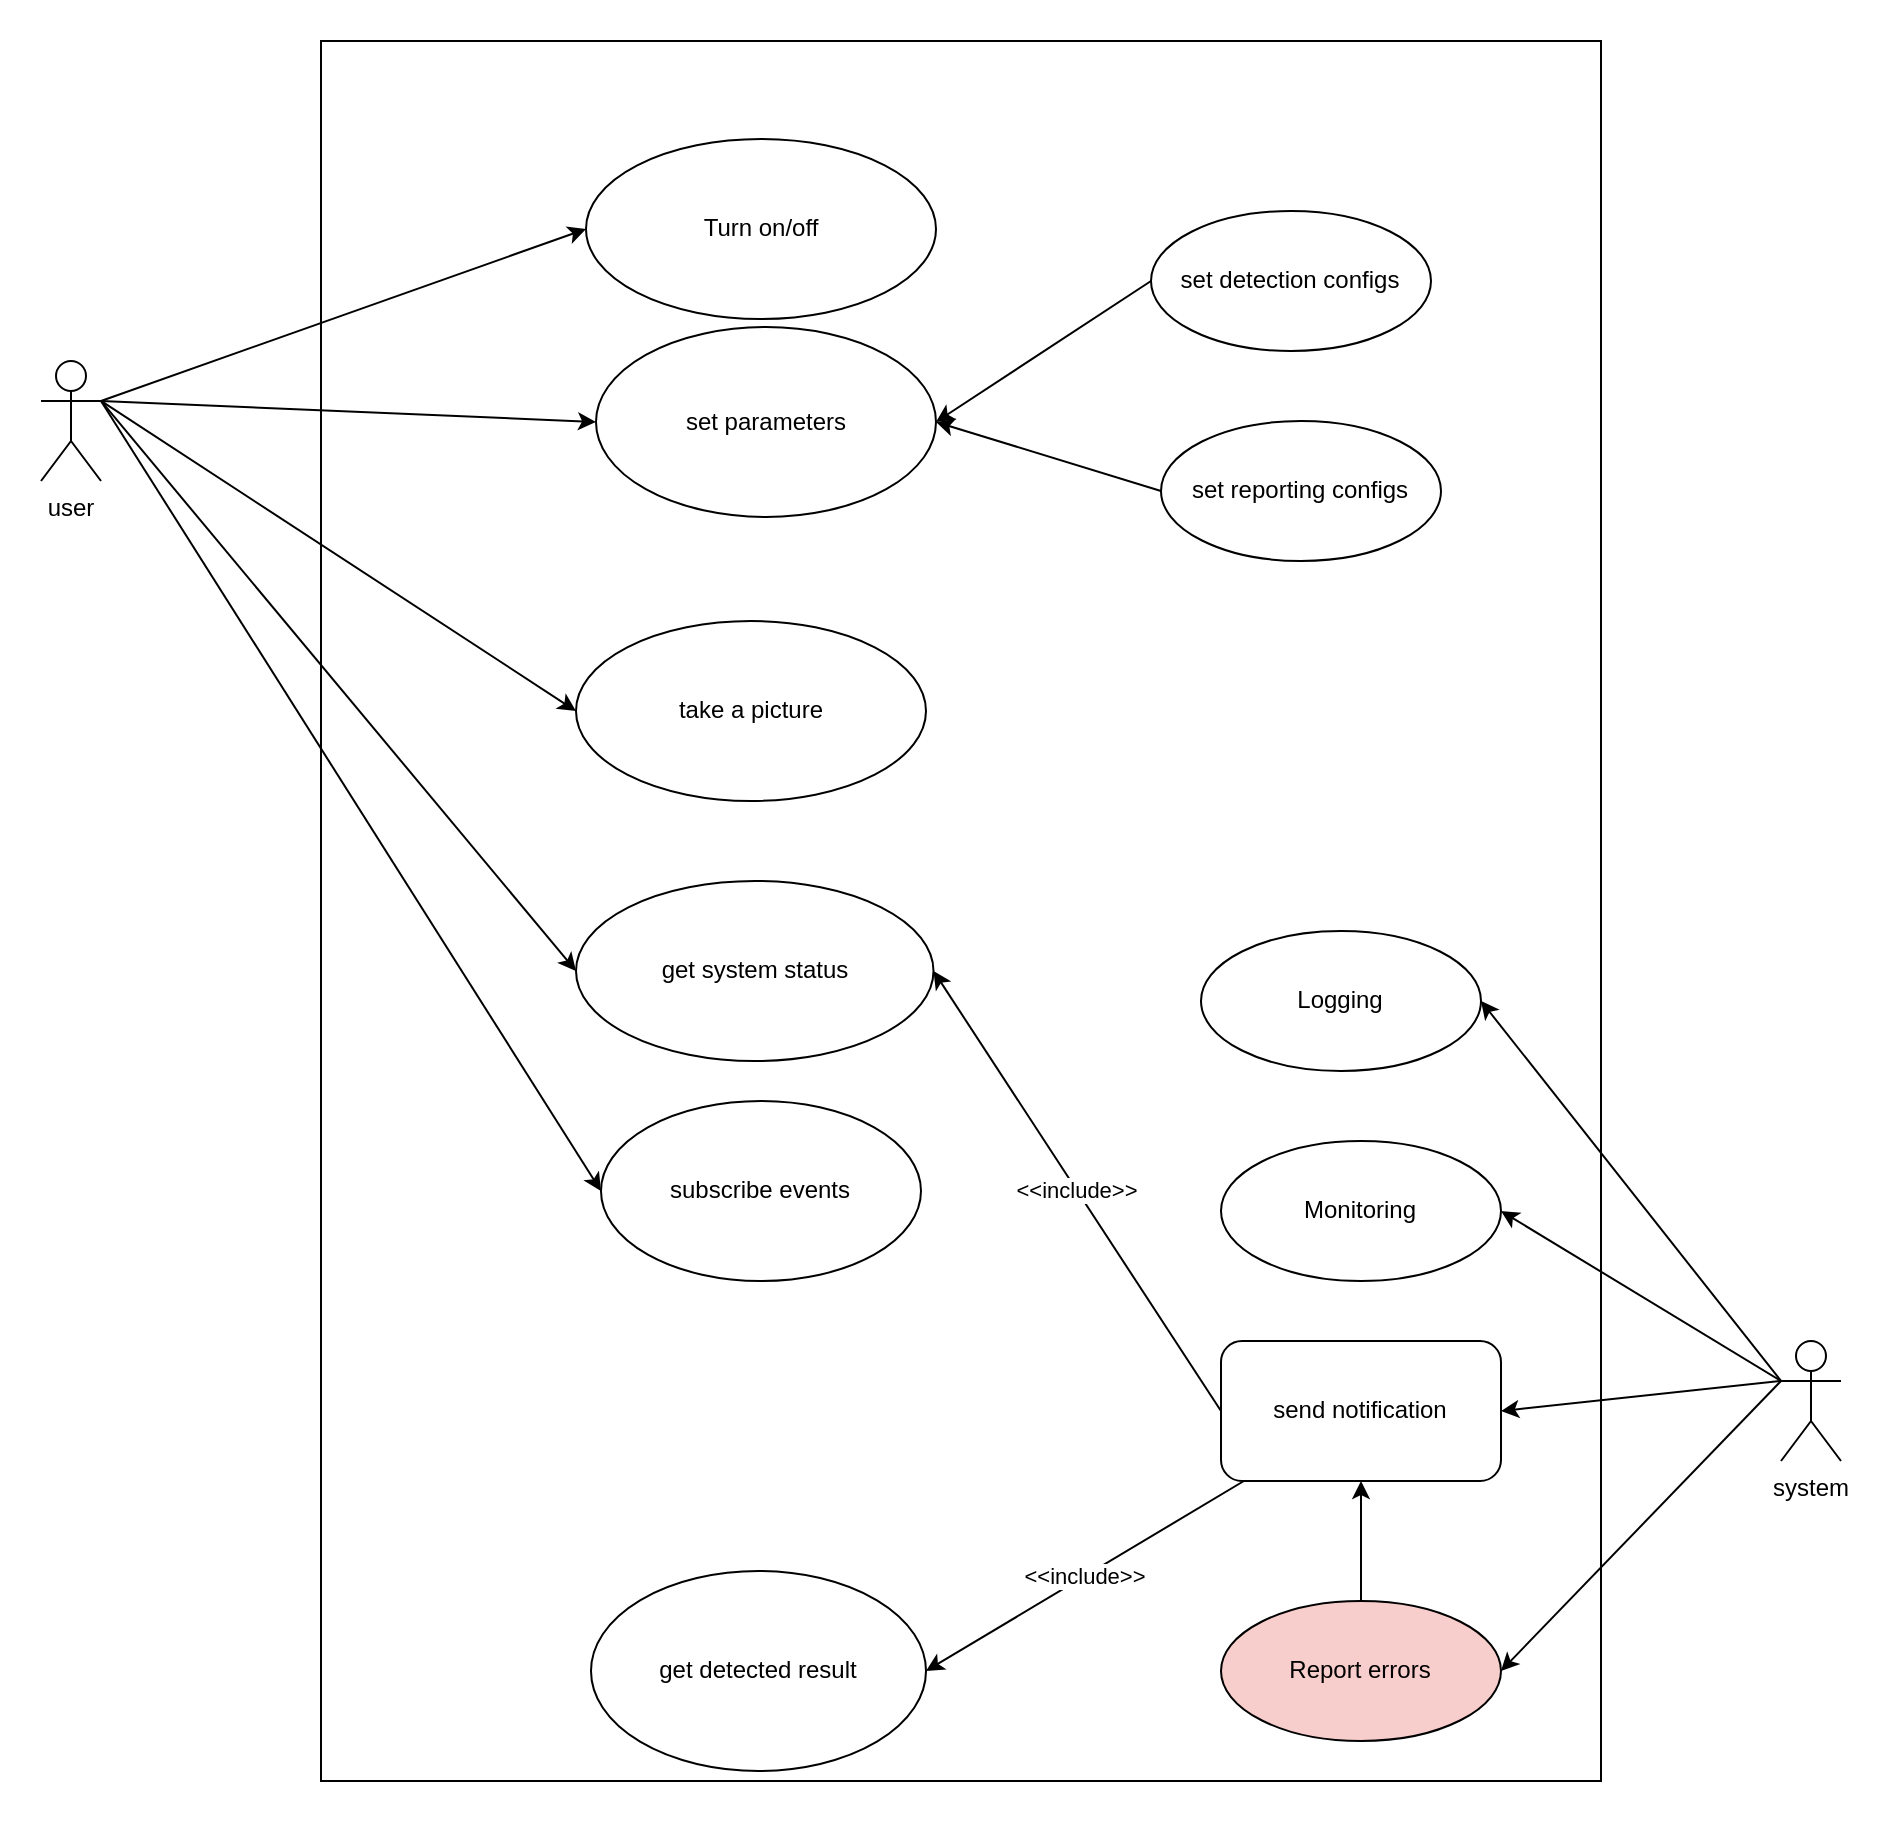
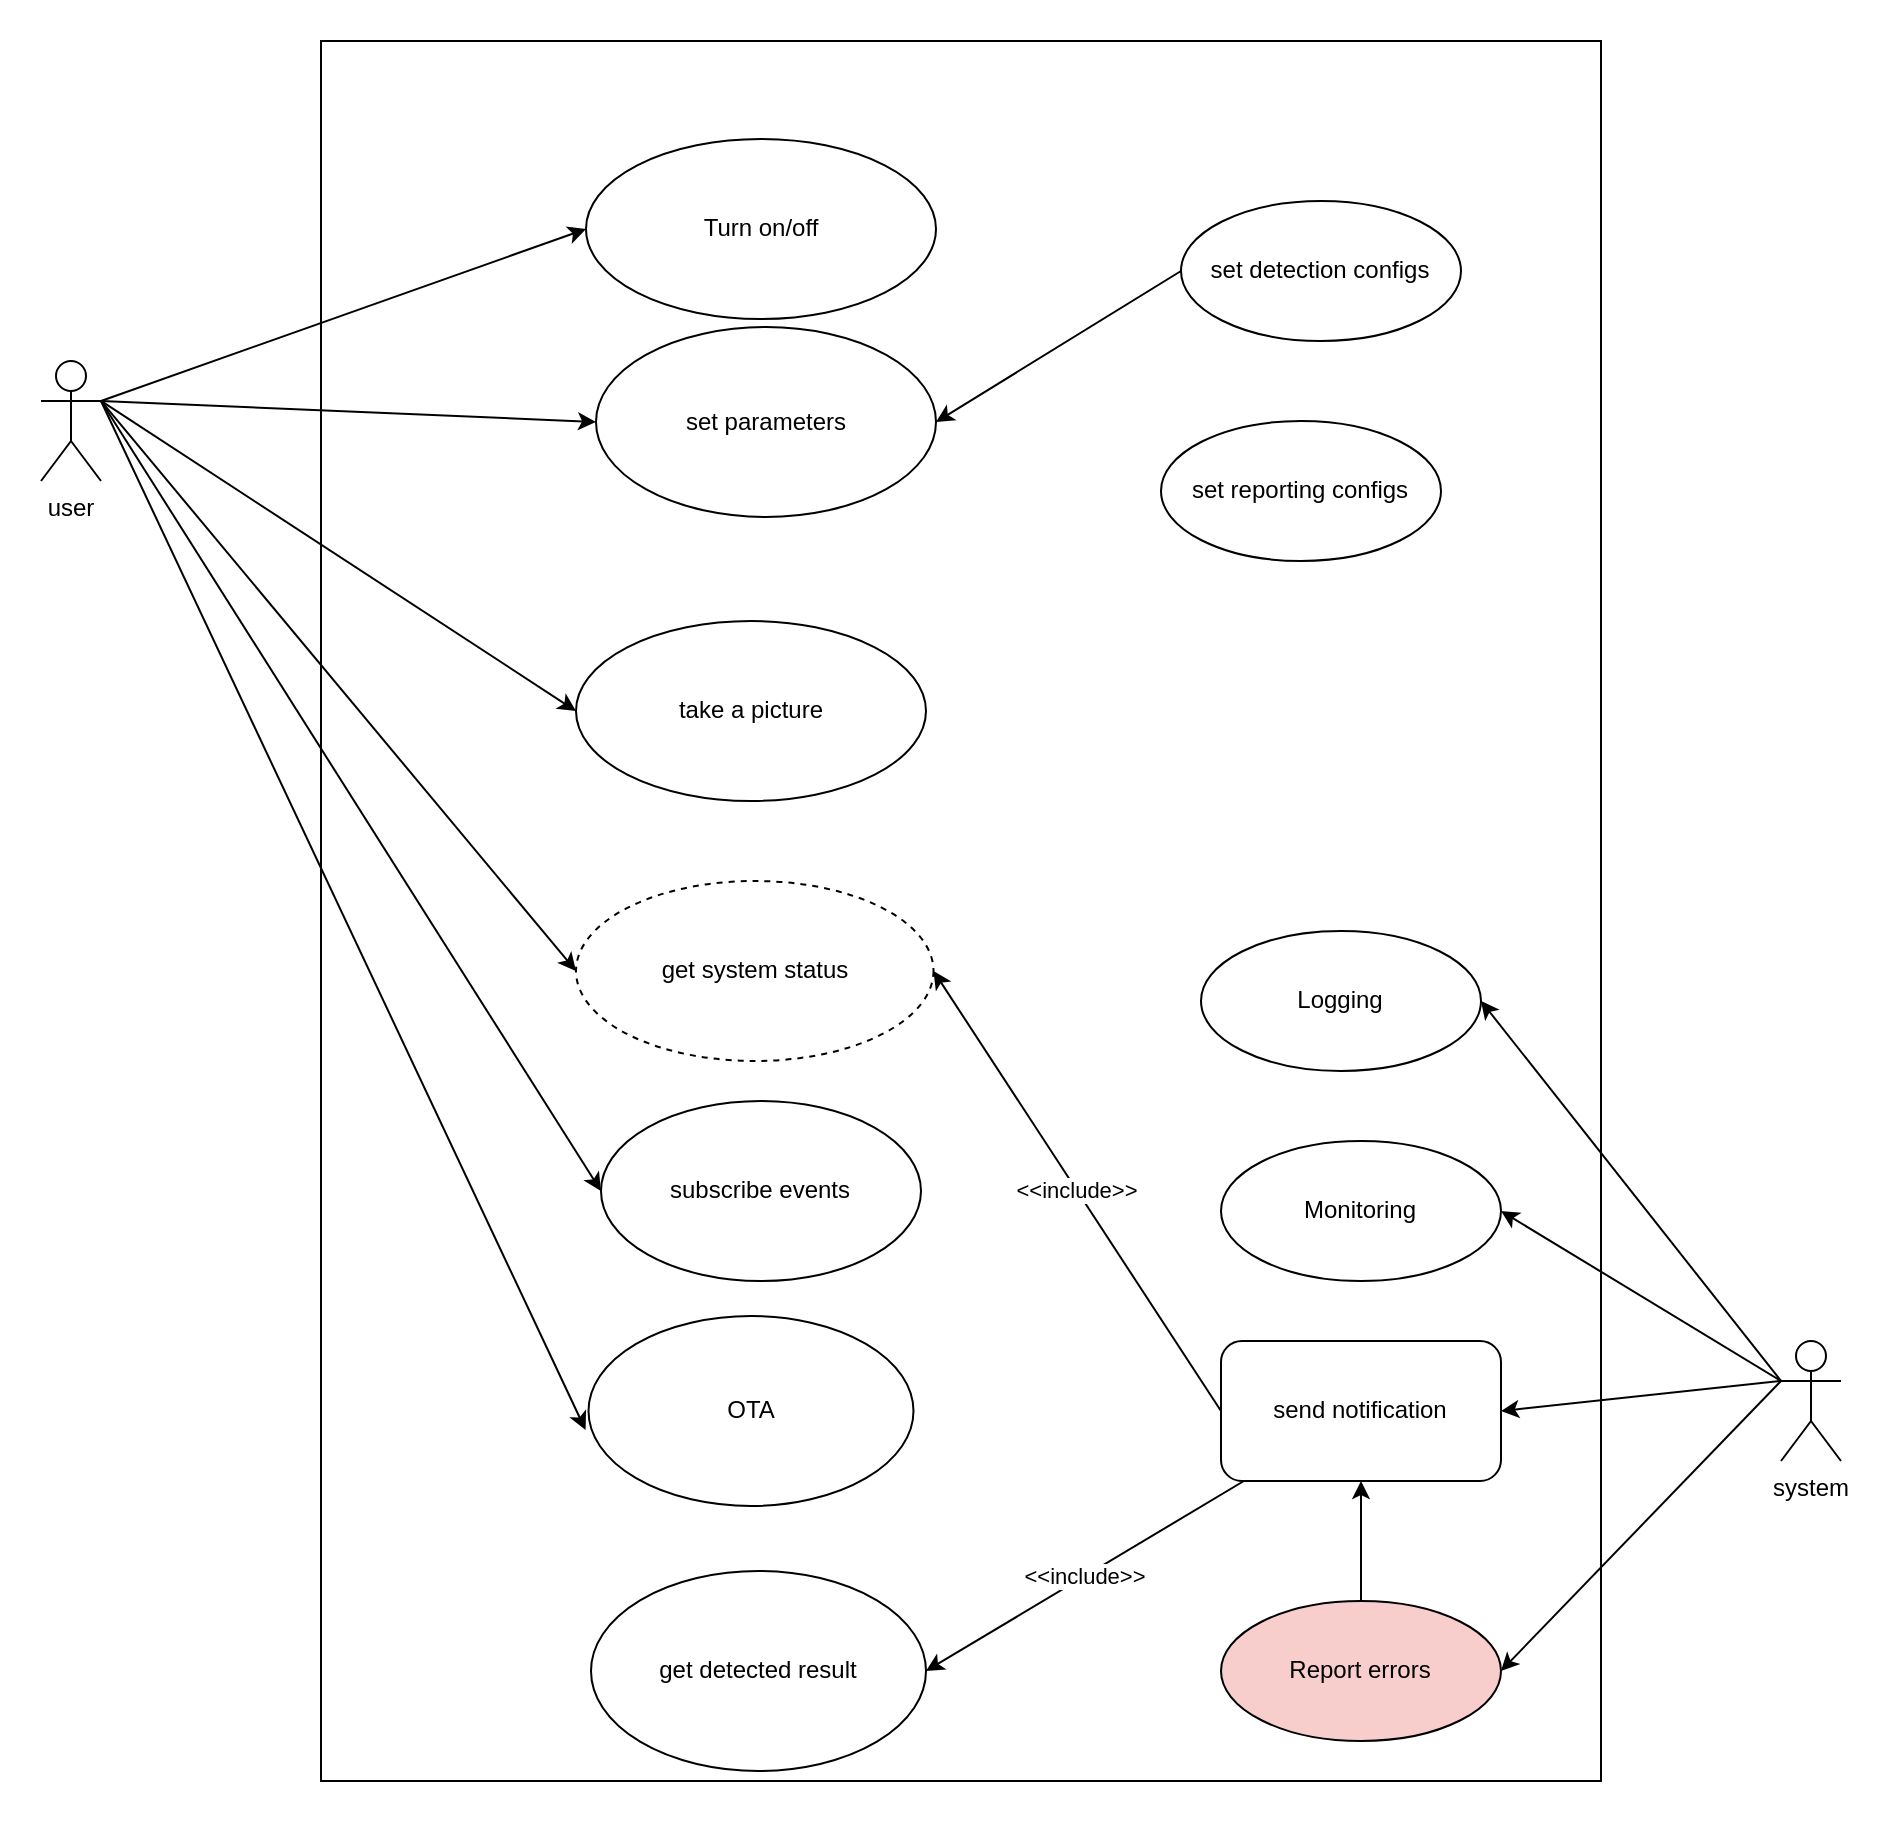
(1291, 281) -> (1321, 271)
(1055, 458) -> none
none -> (345, 920)
(755, 971) -> (755, 971)
none -> (751, 1411)
